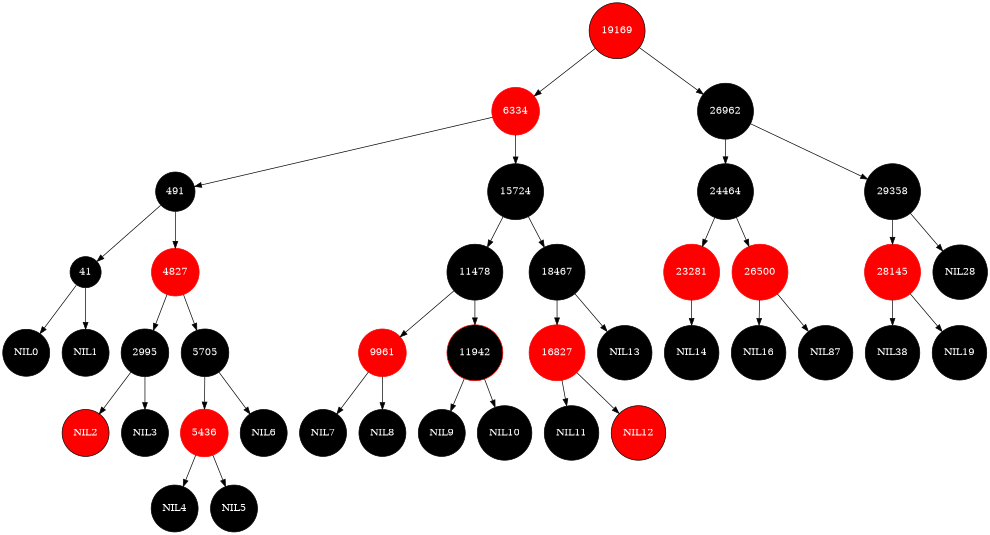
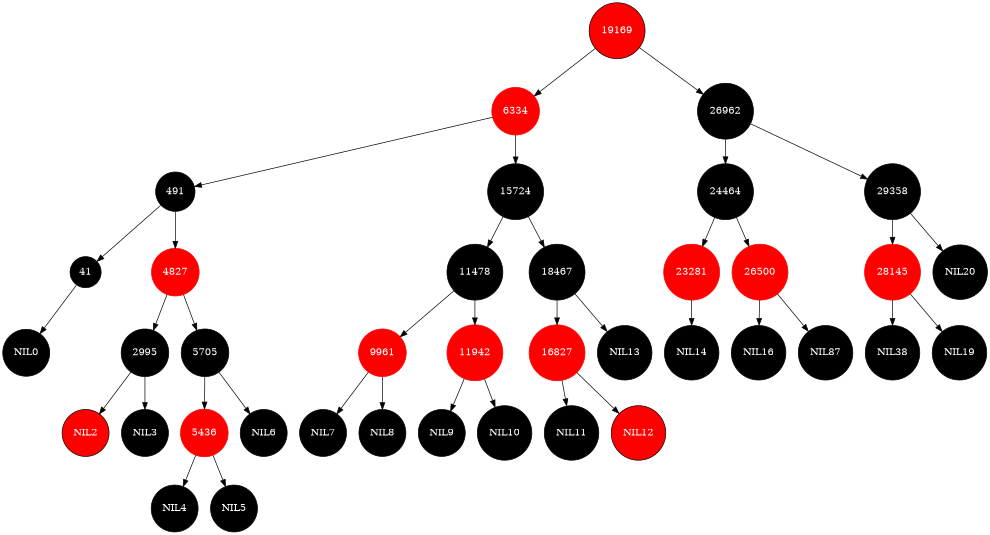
(960, 272) -> (960, 272)
(86, 353) -> none
(475, 353) -> (475, 353)
